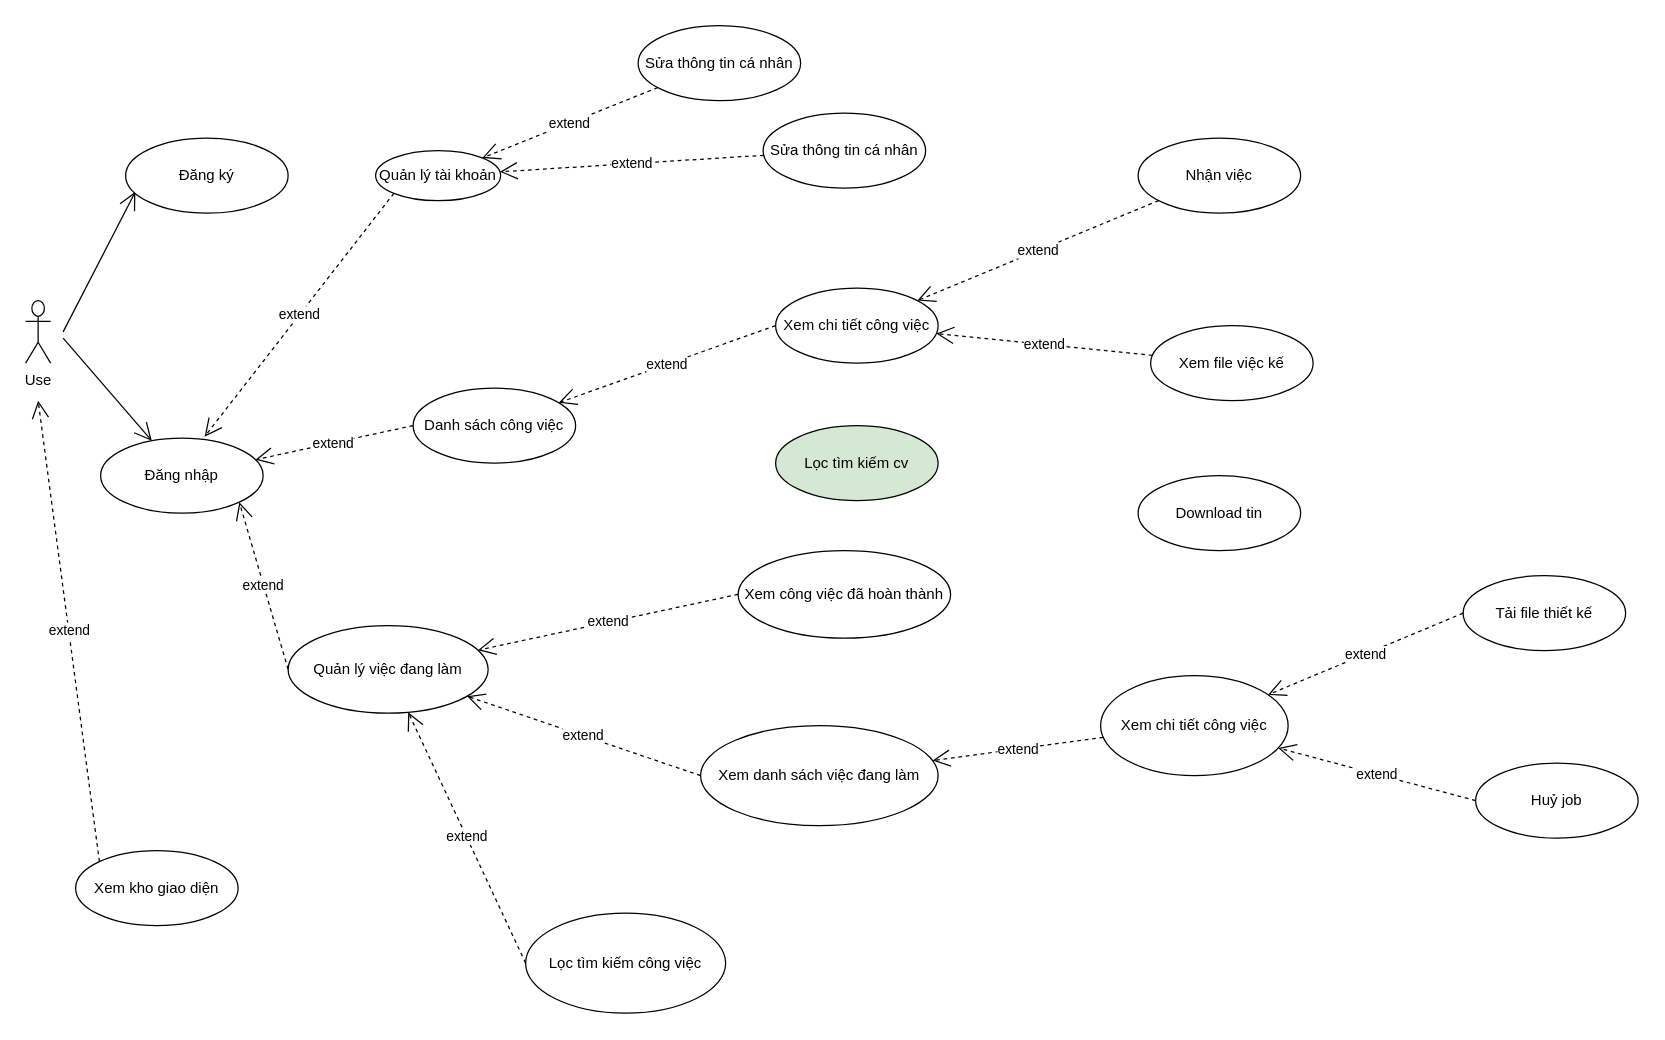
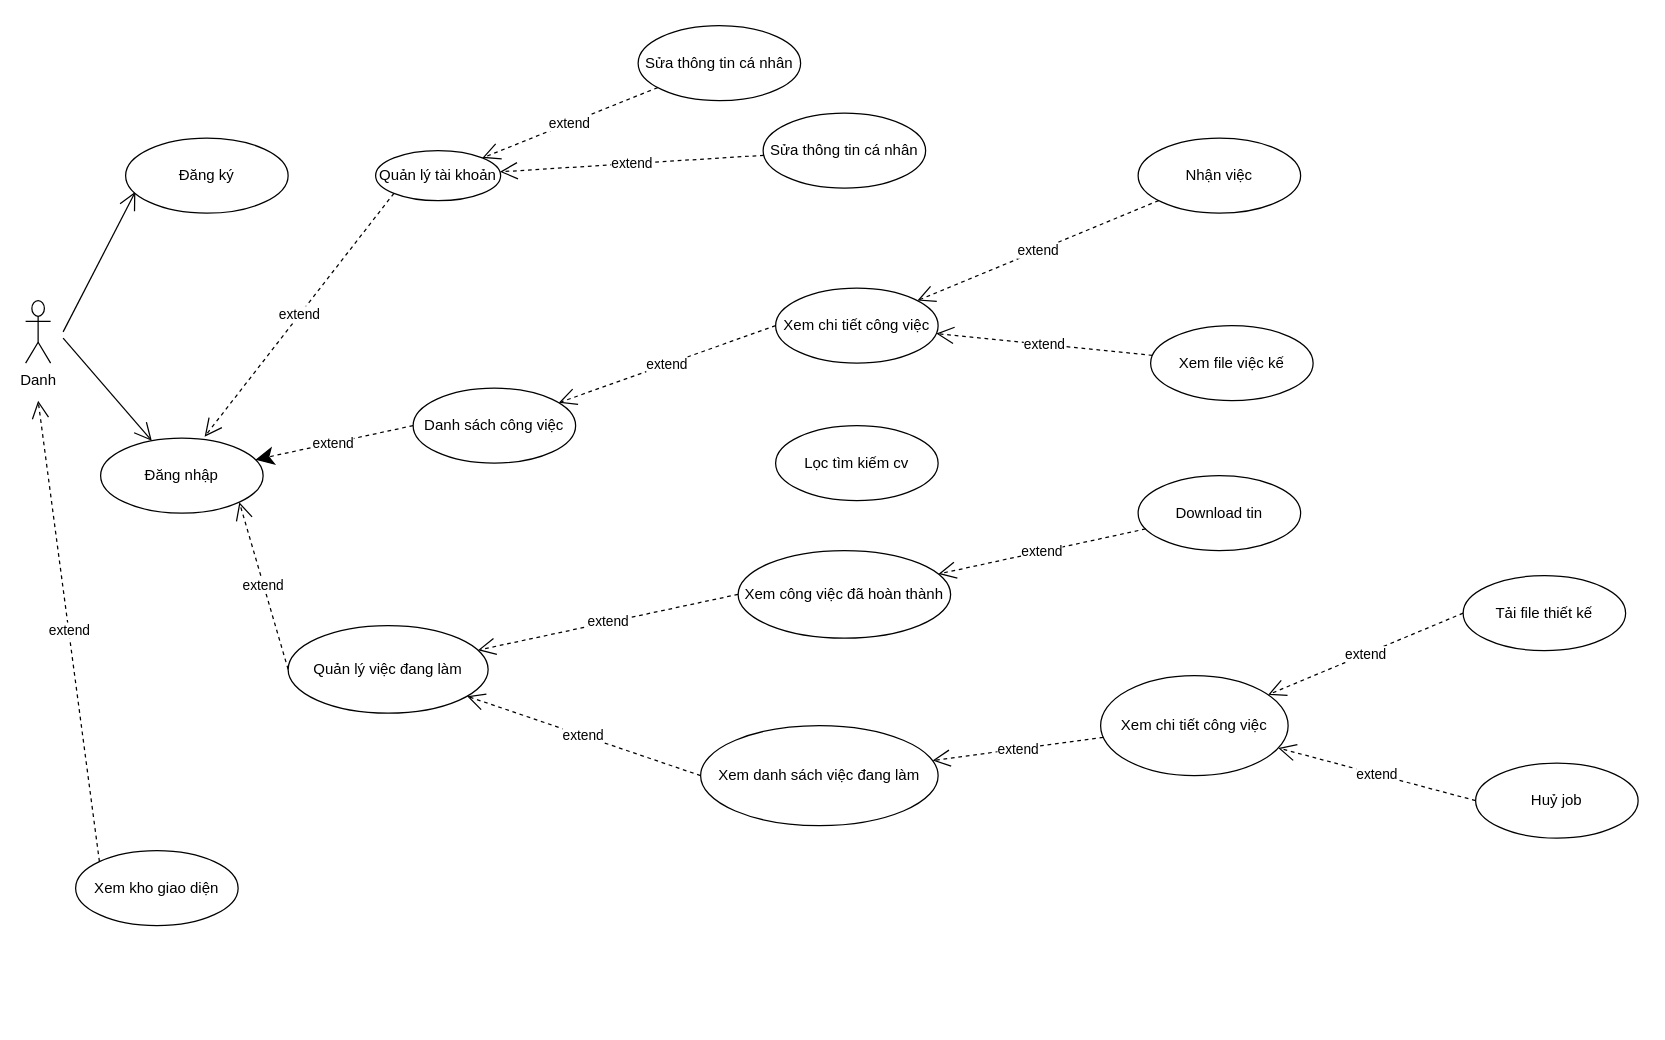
(39, 381) -> (39, 381)
(265, 458) -> (271, 456)
(857, 463) -> (857, 463)
none -> (1044, 551)
(468, 839) -> none
(626, 963) -> none
